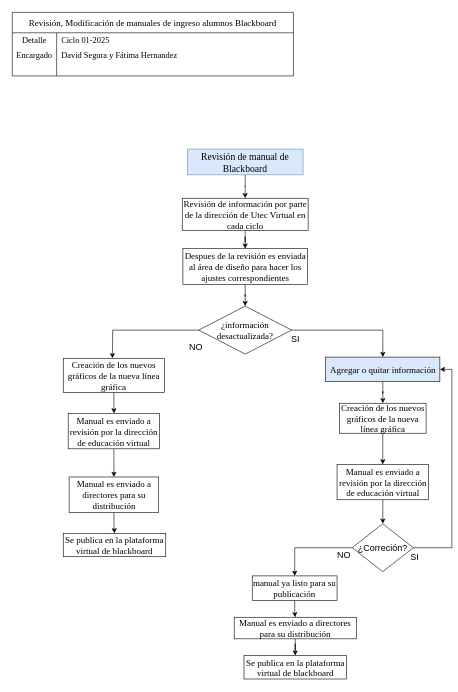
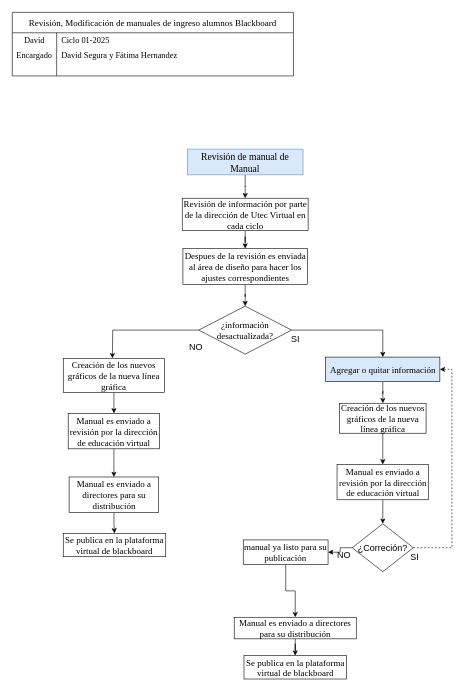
(35, 39) -> (35, 39)
(245, 162) -> (245, 162)
(452, 474) -> (452, 474)
(295, 589) -> (286, 553)
